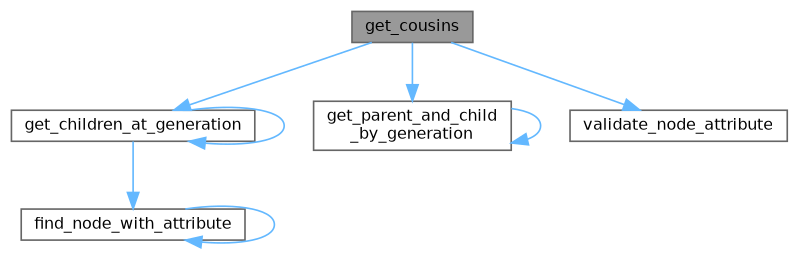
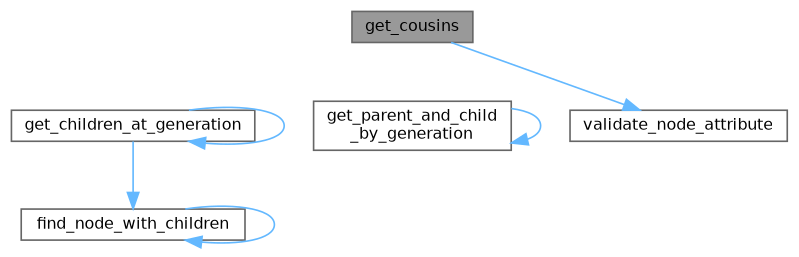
(412, 64) -> none
(281, 74) -> none
(133, 225) -> (133, 225)
